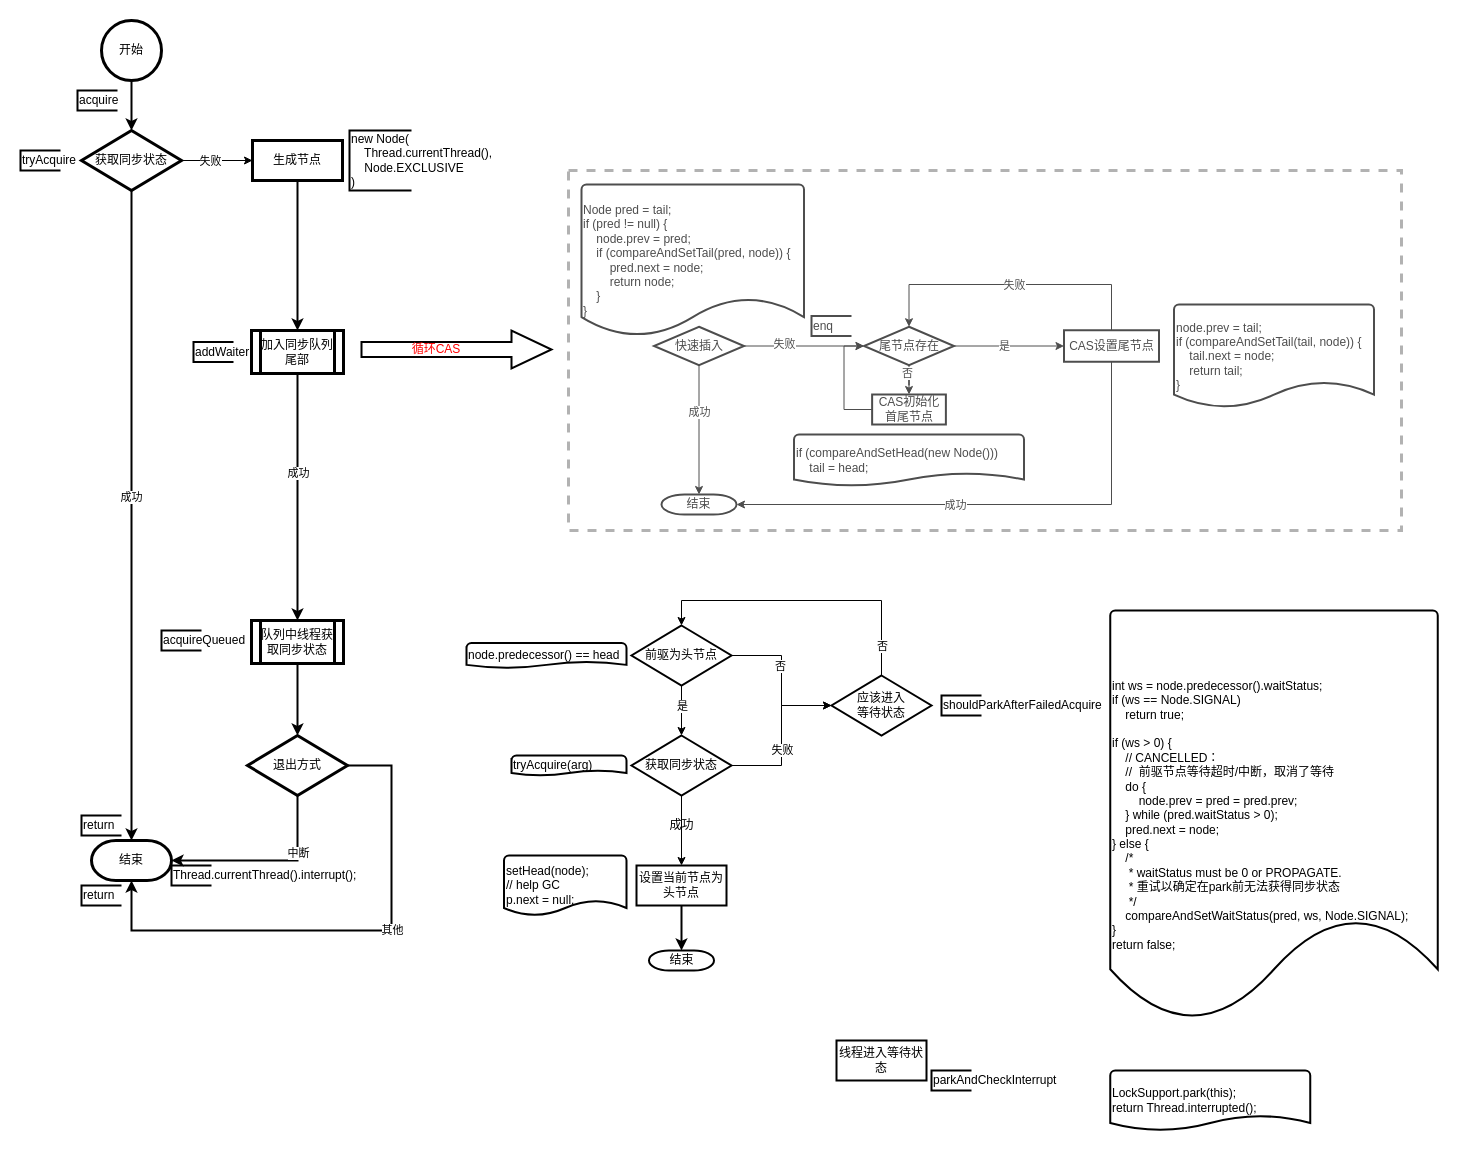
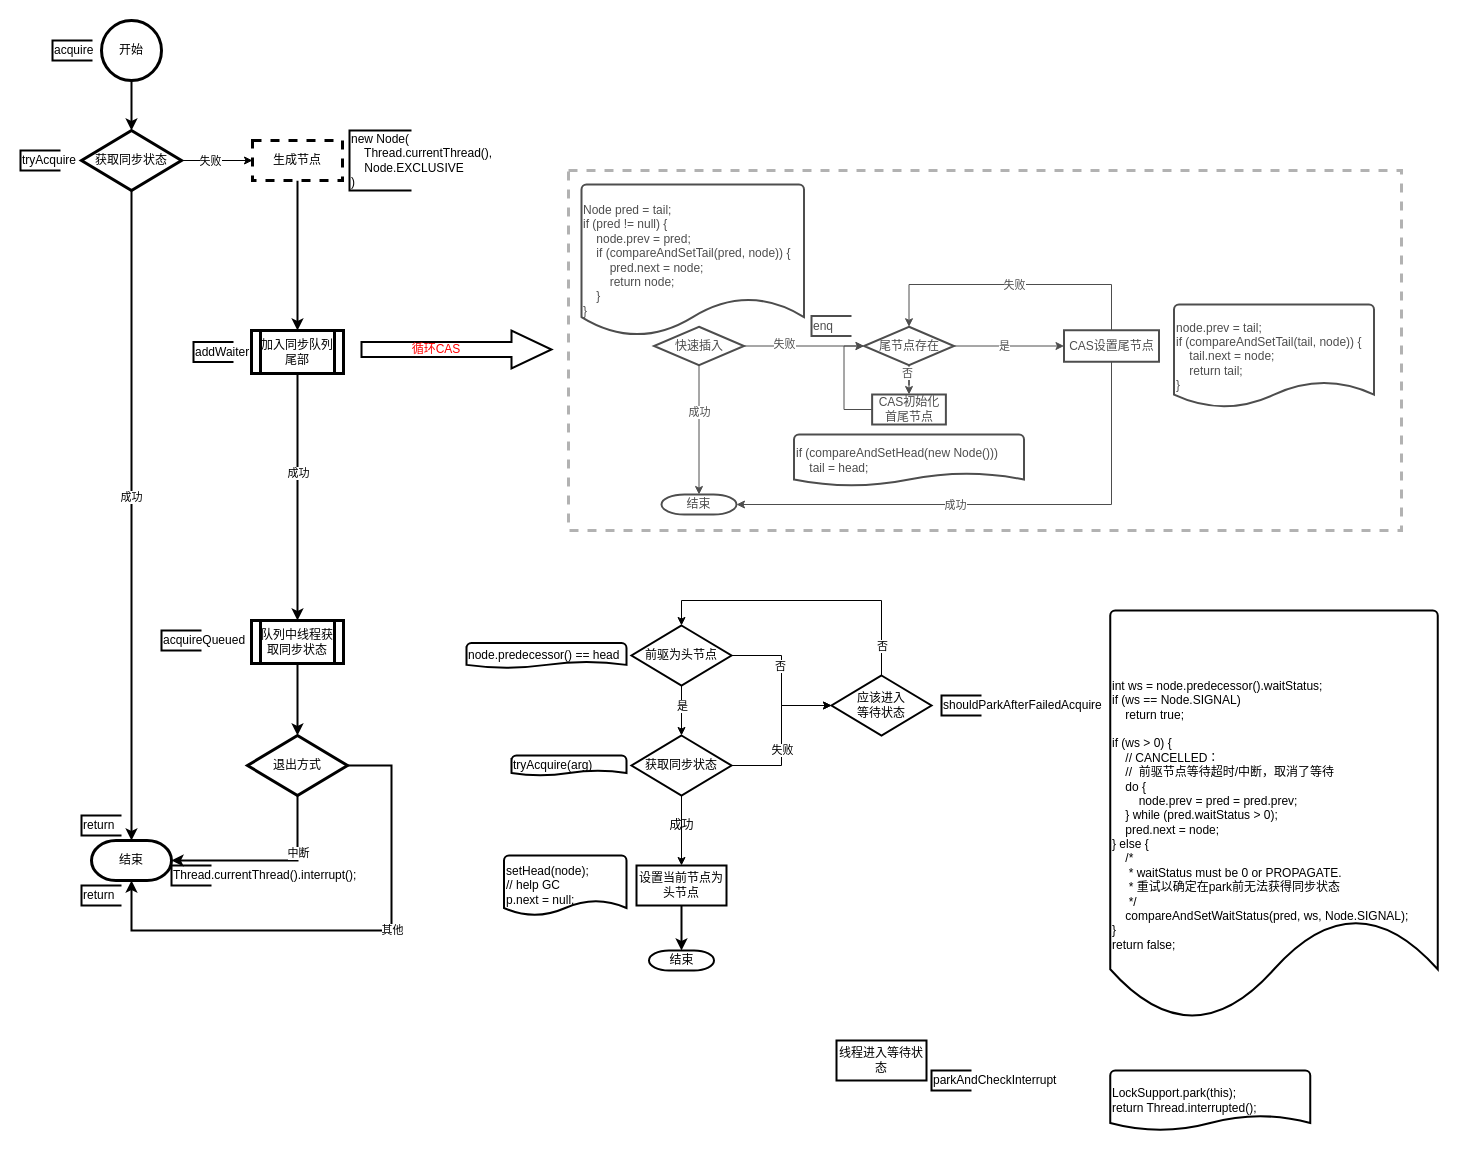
(98, 101) -> (73, 51)
(298, 161) -> (298, 161)
